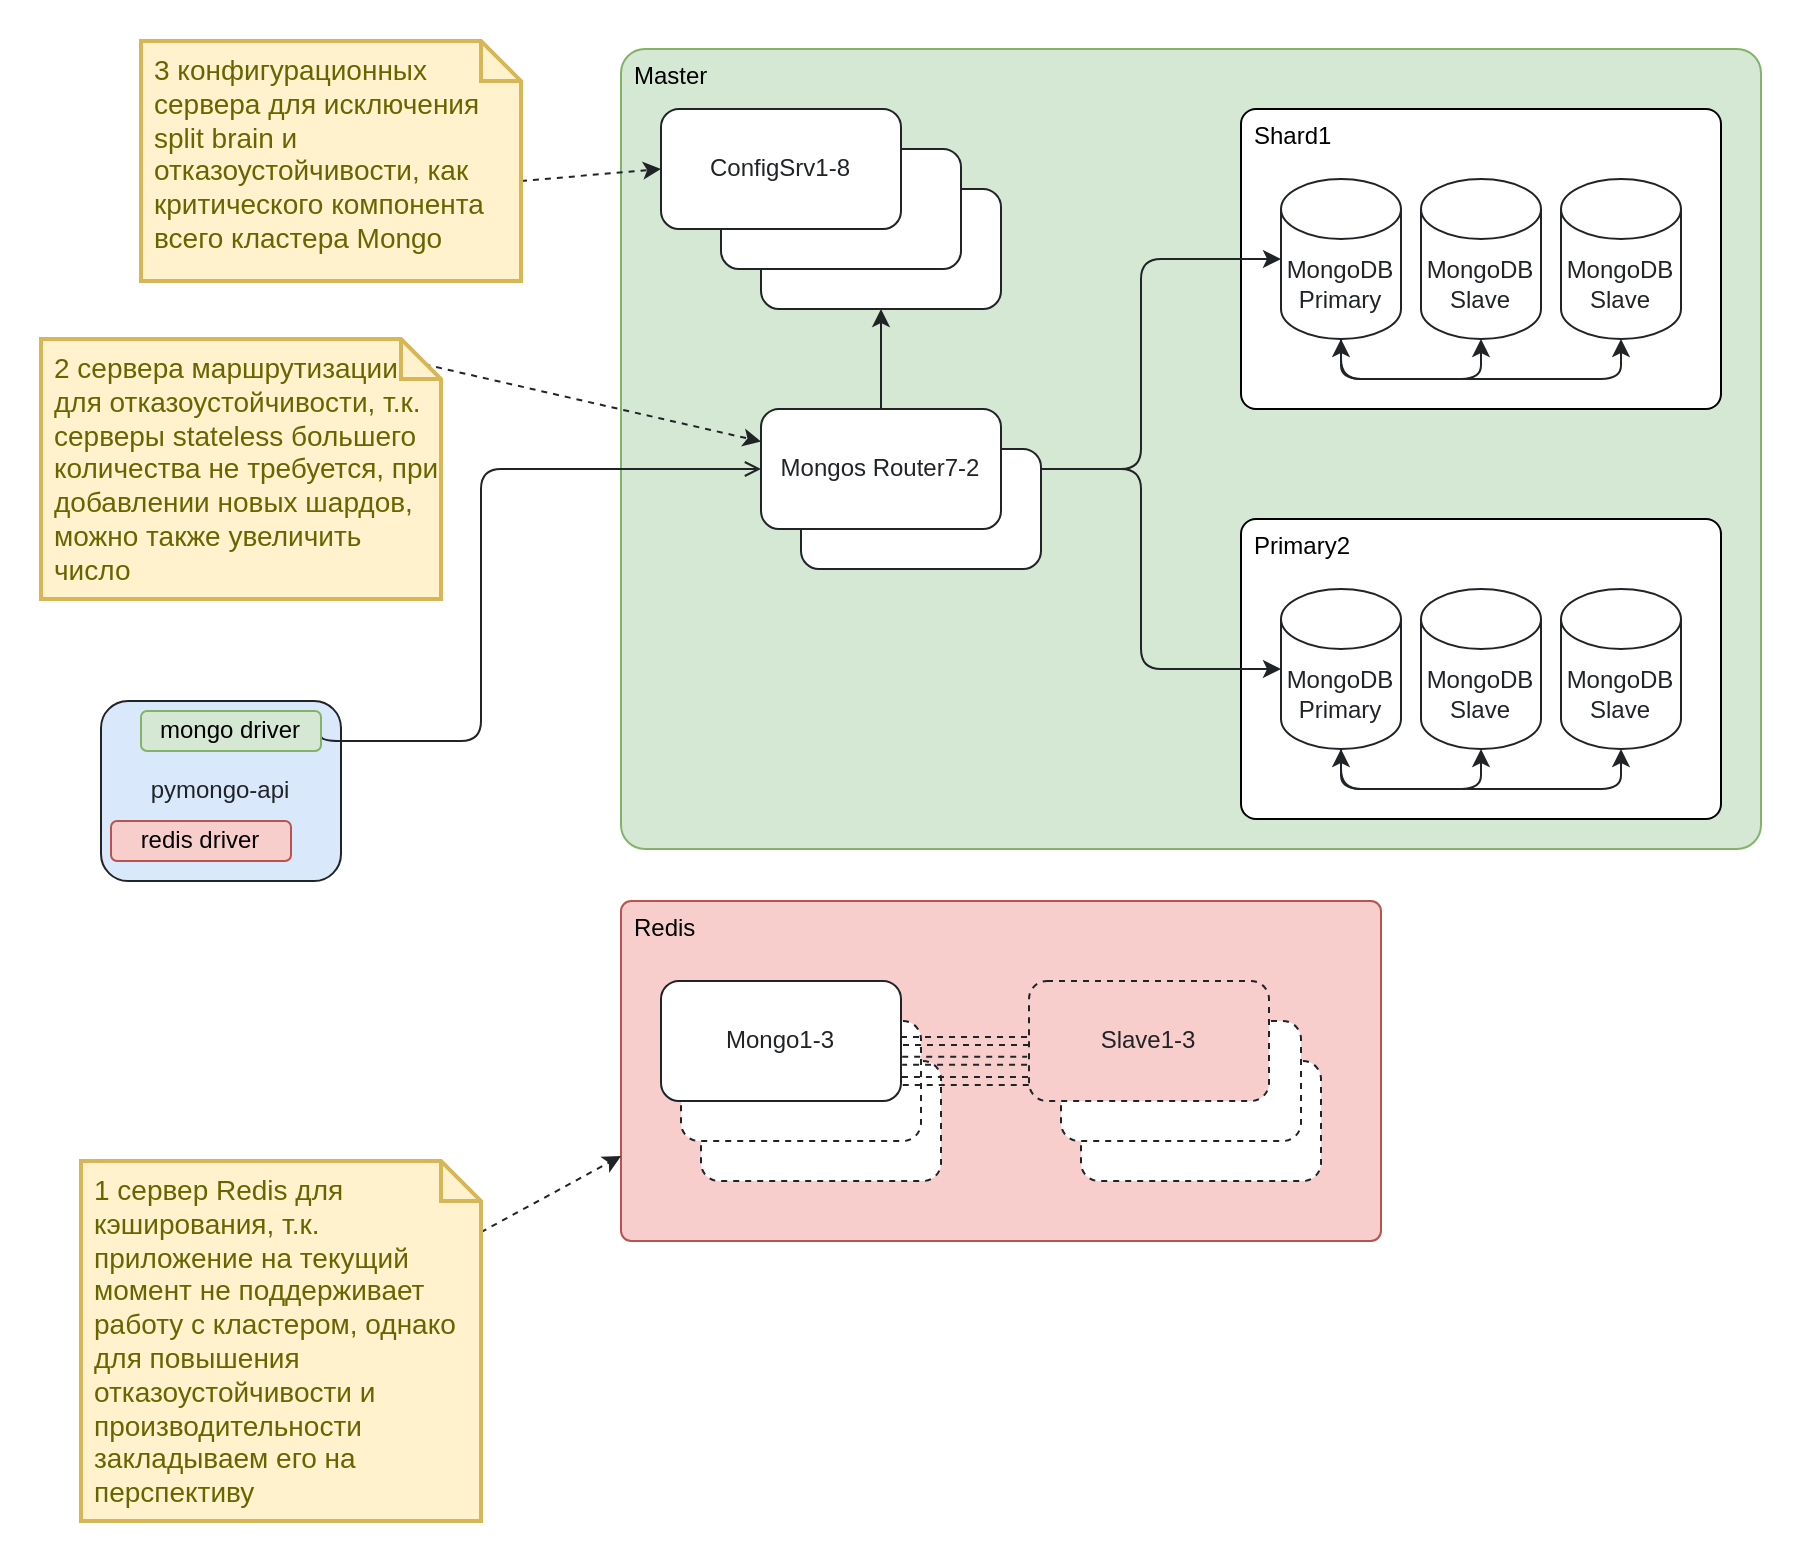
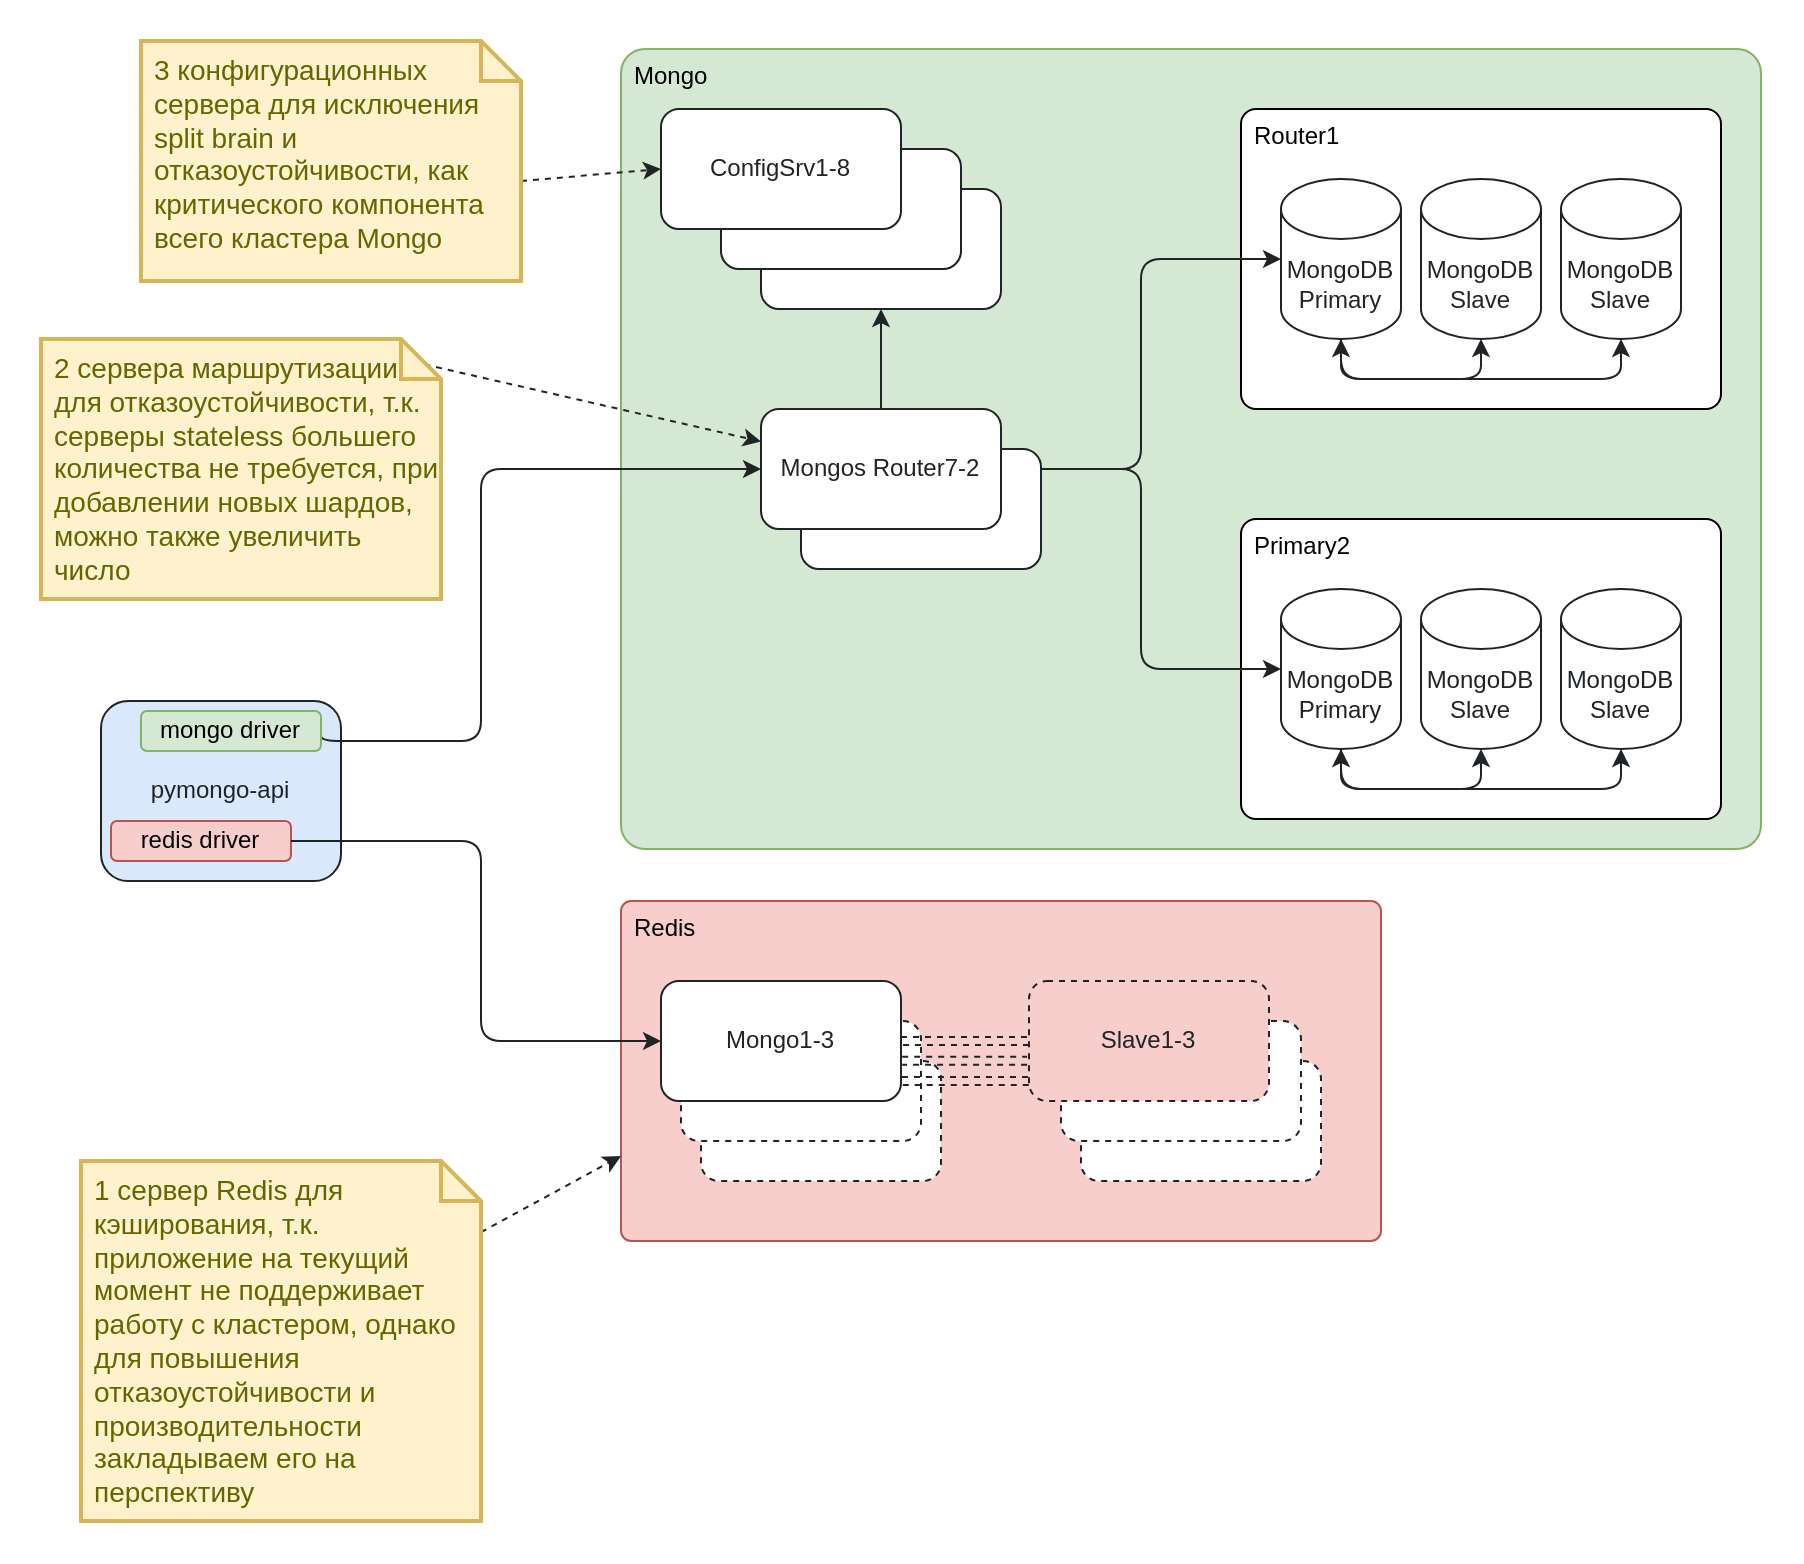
(675, 77) -> (669, 77)
(1295, 137) -> (1302, 137)
(749, 469) -> (746, 469)
none -> (481, 929)
